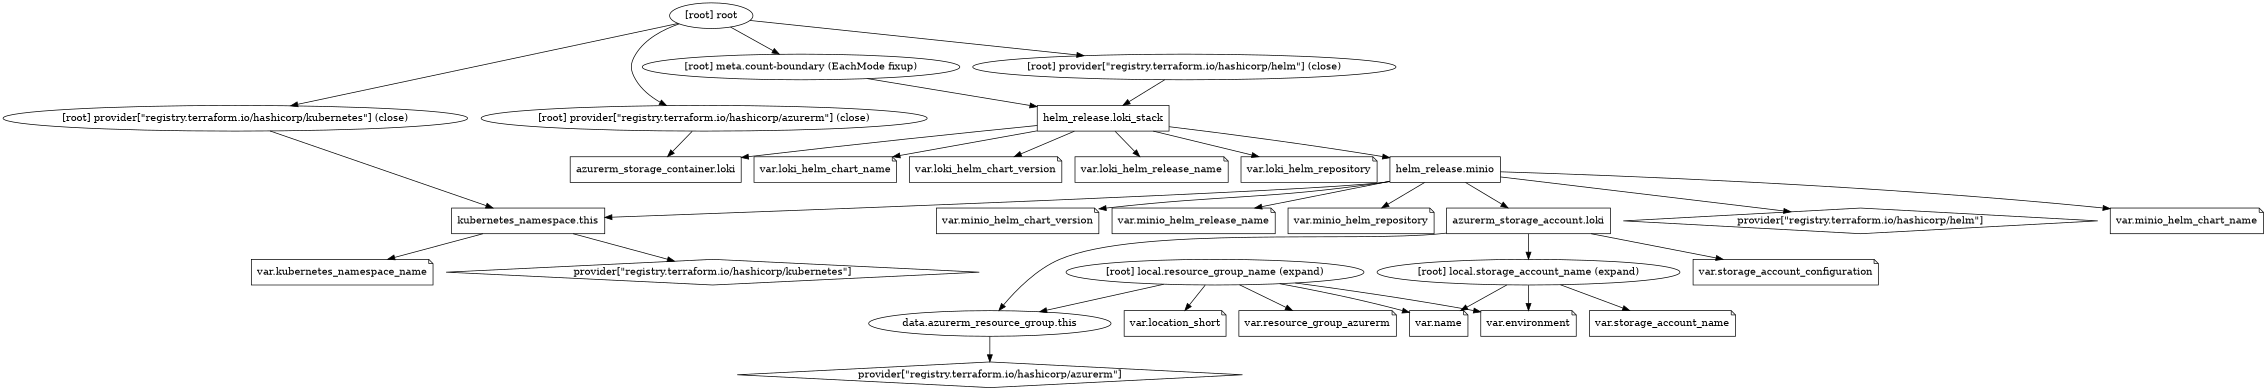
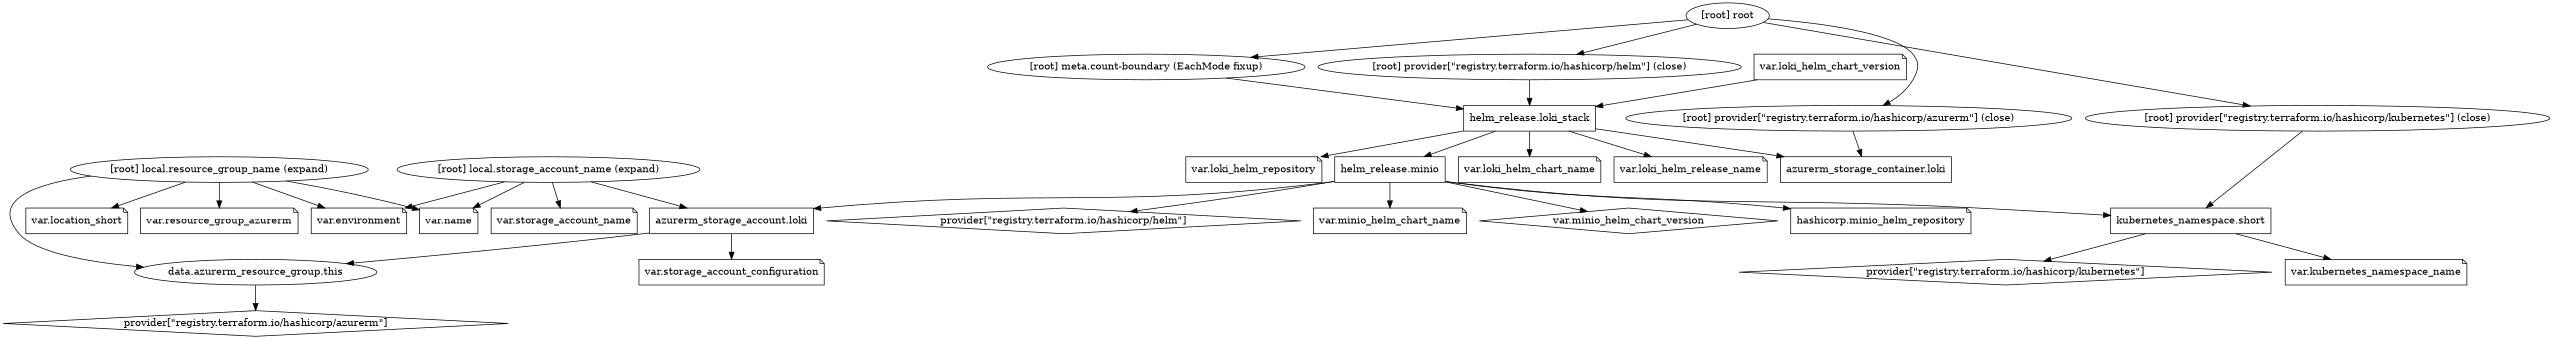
(1048, 143) -> (1680, 93)
(528, 221) -> (2191, 221)
(1018, 221) -> (1629, 221)
(1194, 221) -> none
(1361, 221) -> (1881, 221)
(1529, 243) -> (636, 194)
